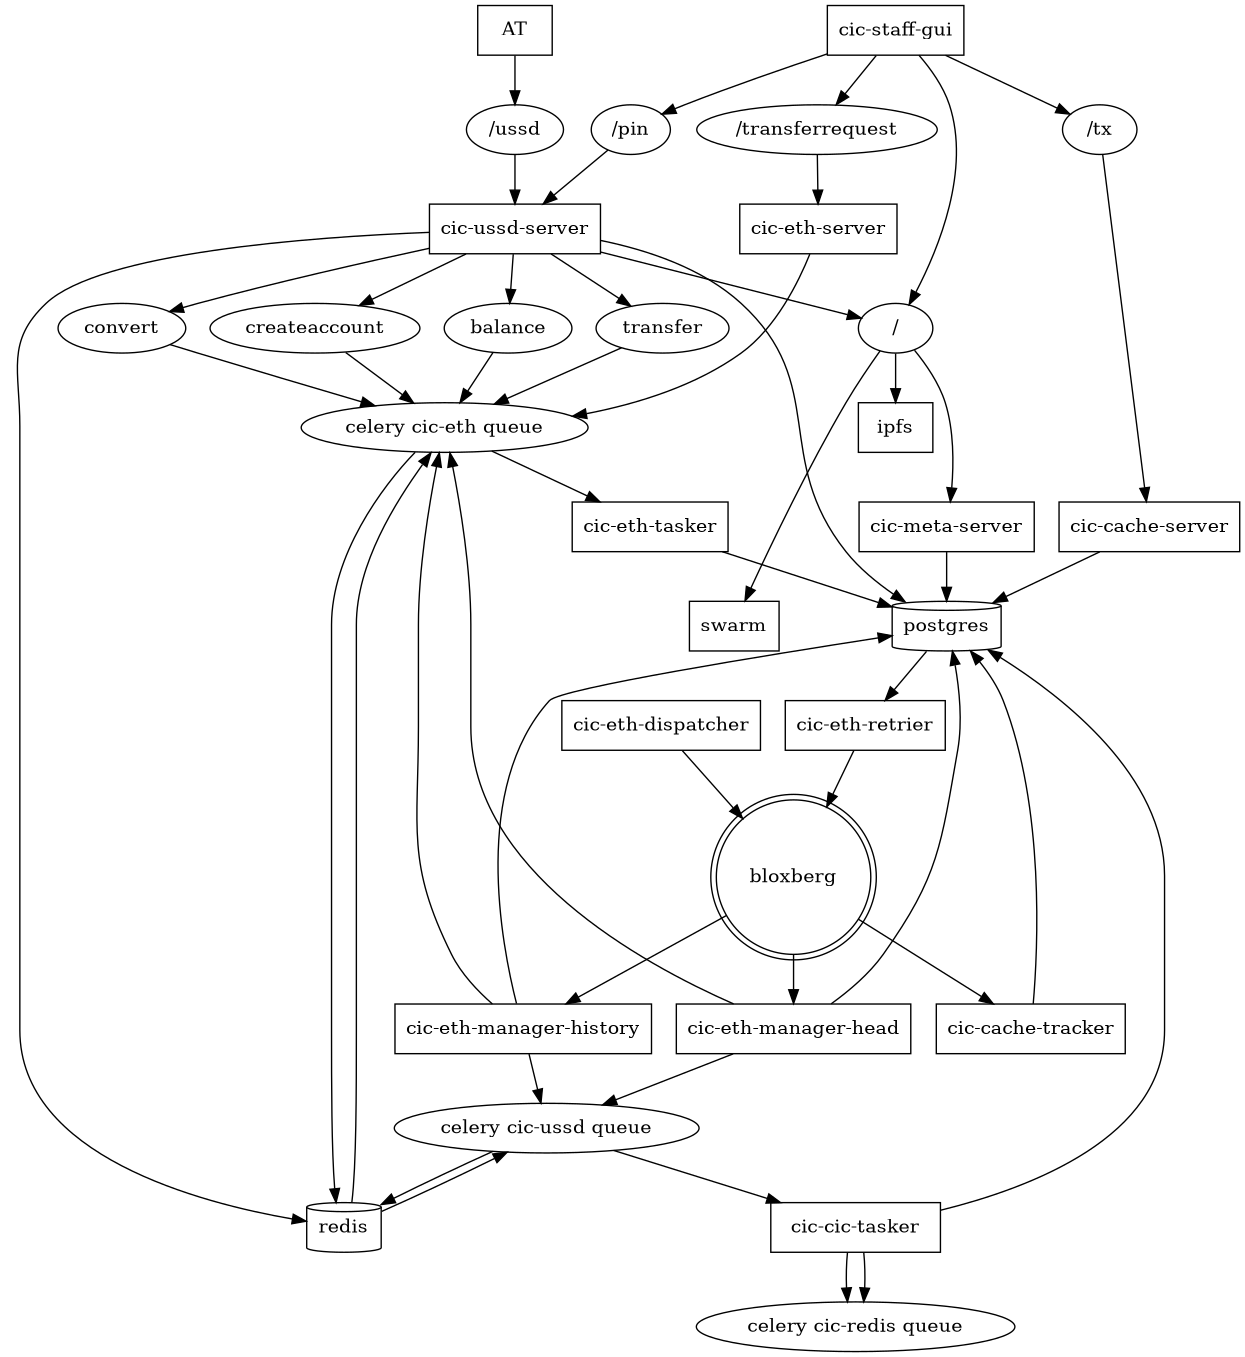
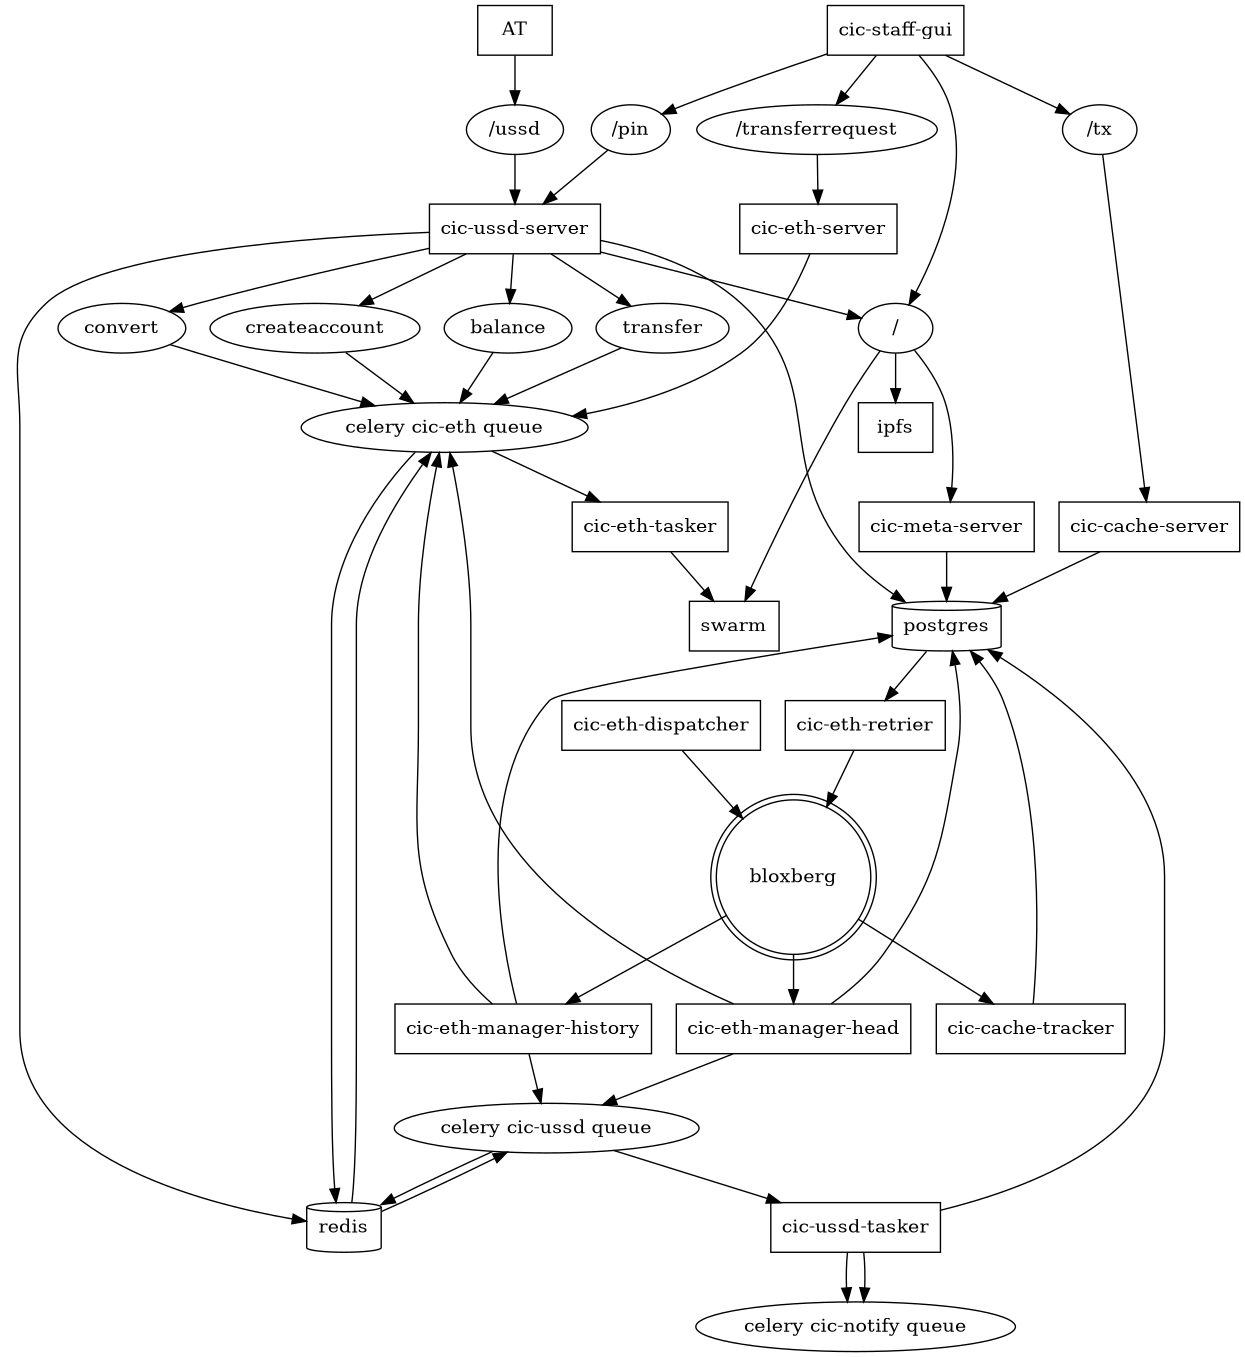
(800, 577) -> (688, 571)
(856, 1227) -> (856, 1227)
(856, 1327) -> (856, 1327)
